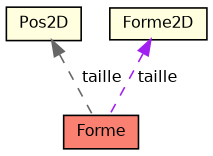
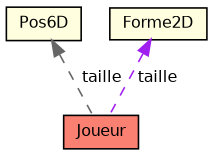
(44, 24) -> (44, 24)
(101, 132) -> (101, 132)
